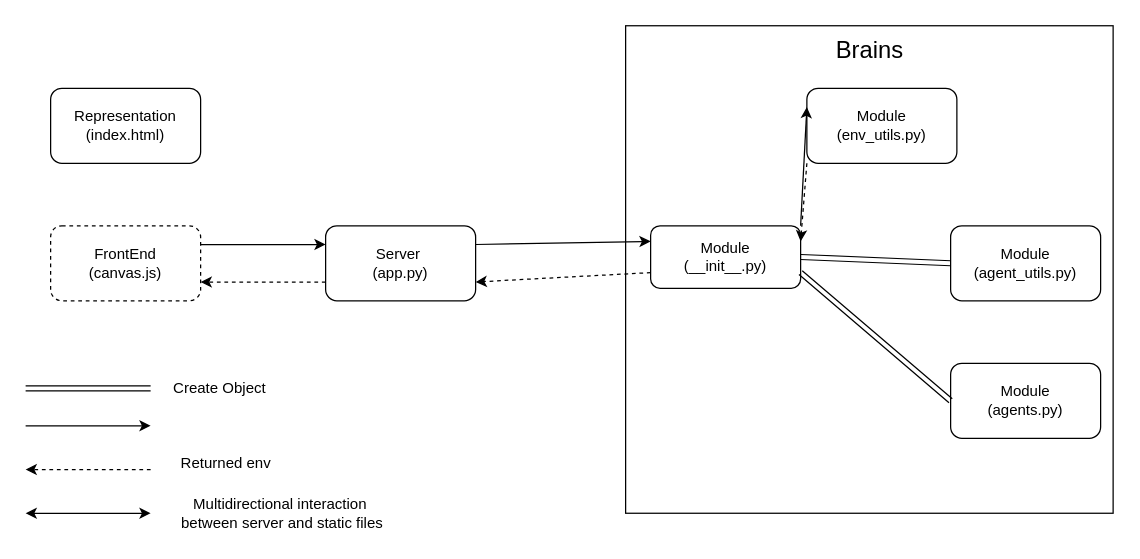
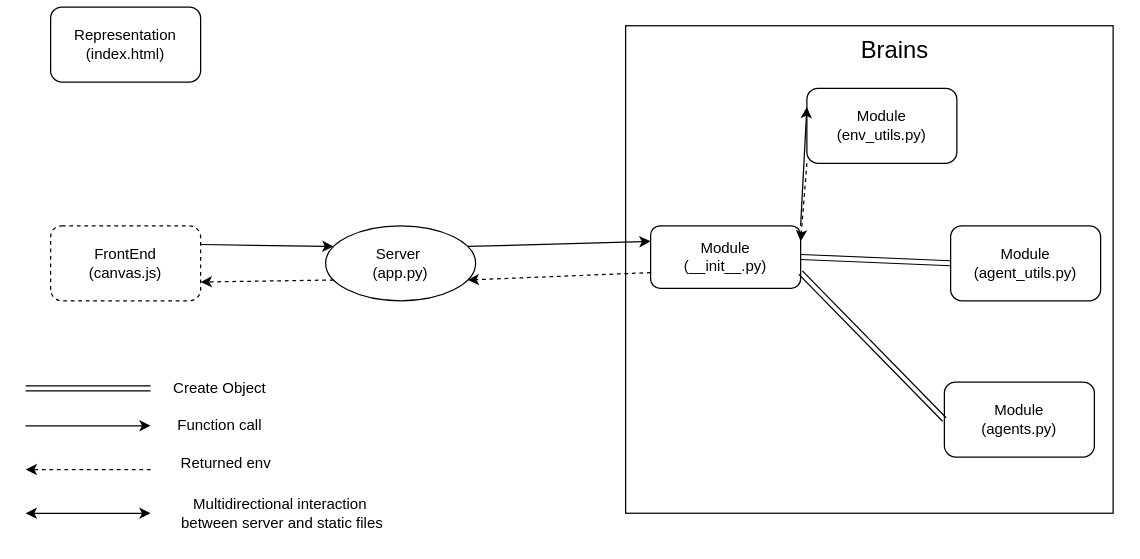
(869, 51) -> (894, 51)
(126, 126) -> (126, 44)
(401, 263) -> (401, 263)
(1026, 401) -> (1019, 419)
none -> (219, 426)
